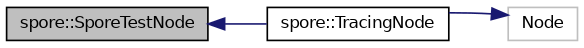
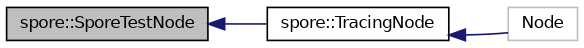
(470, 13) -> (487, 34)
